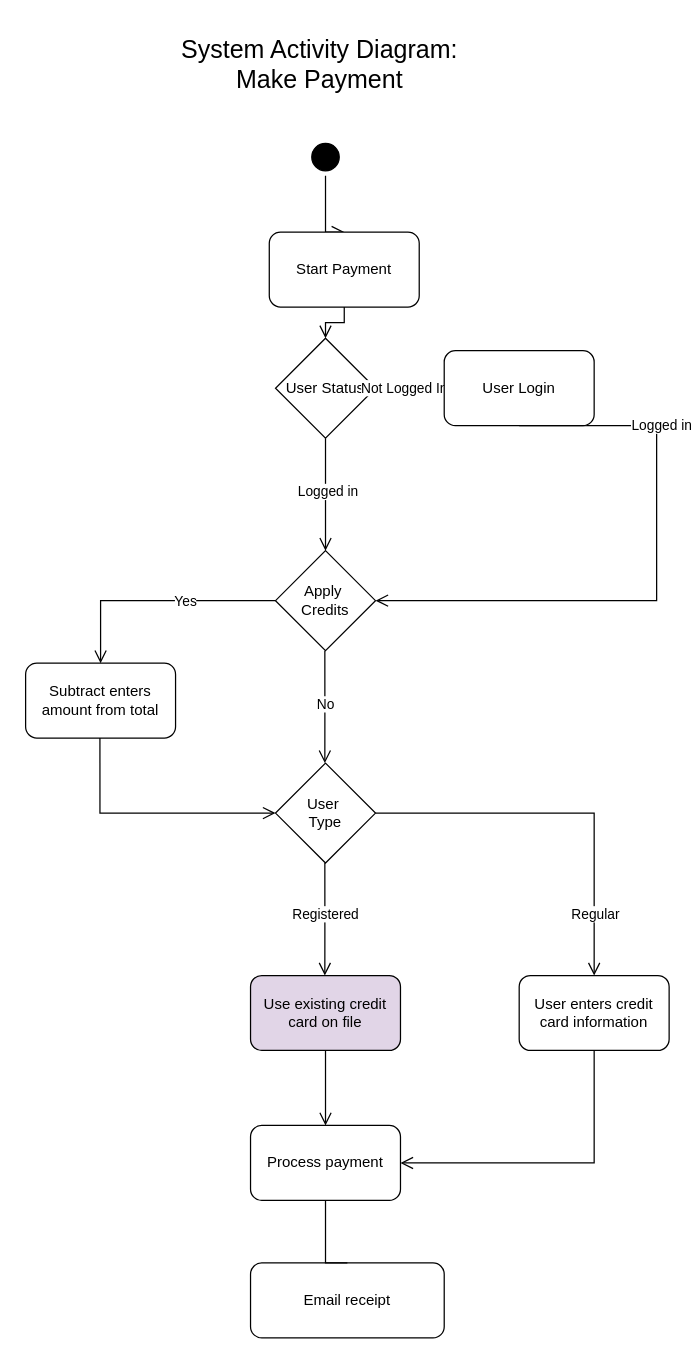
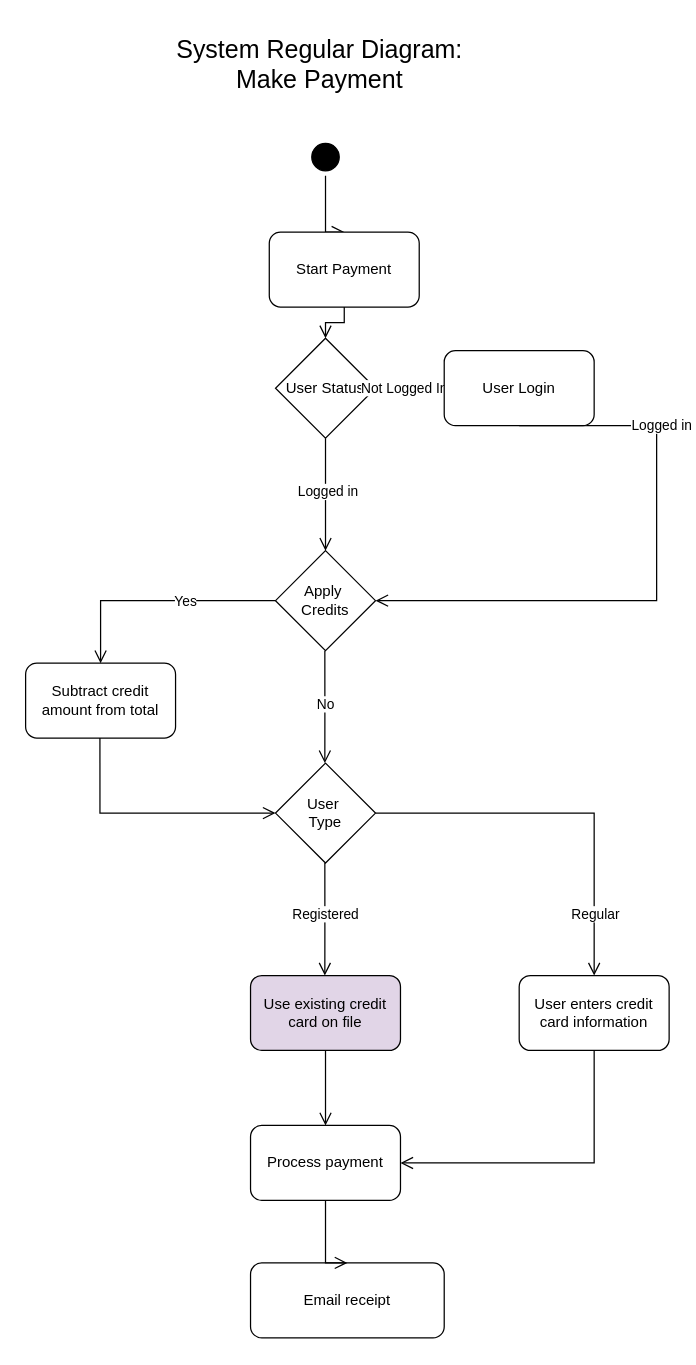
(320, 63) -> (320, 63)
(101, 701) -> (101, 701)
(341, 1263) -> (341, 1263)
